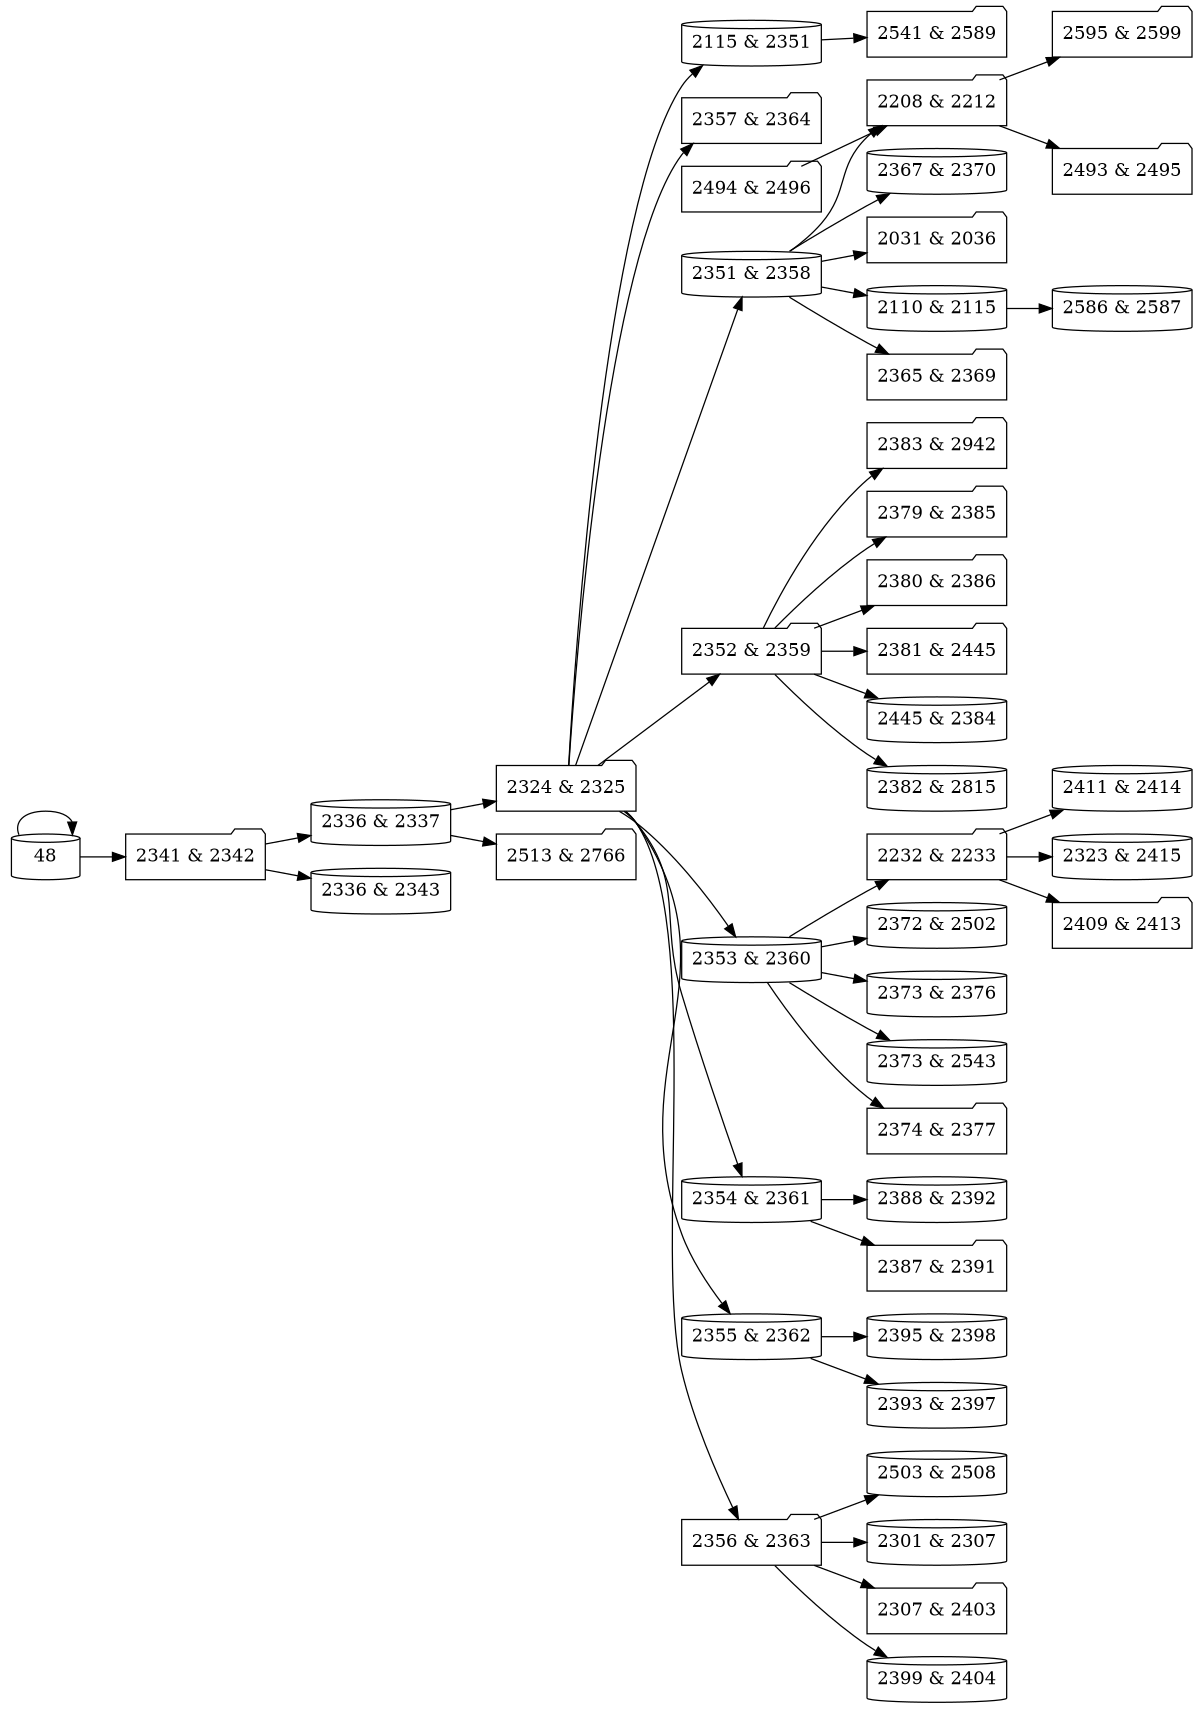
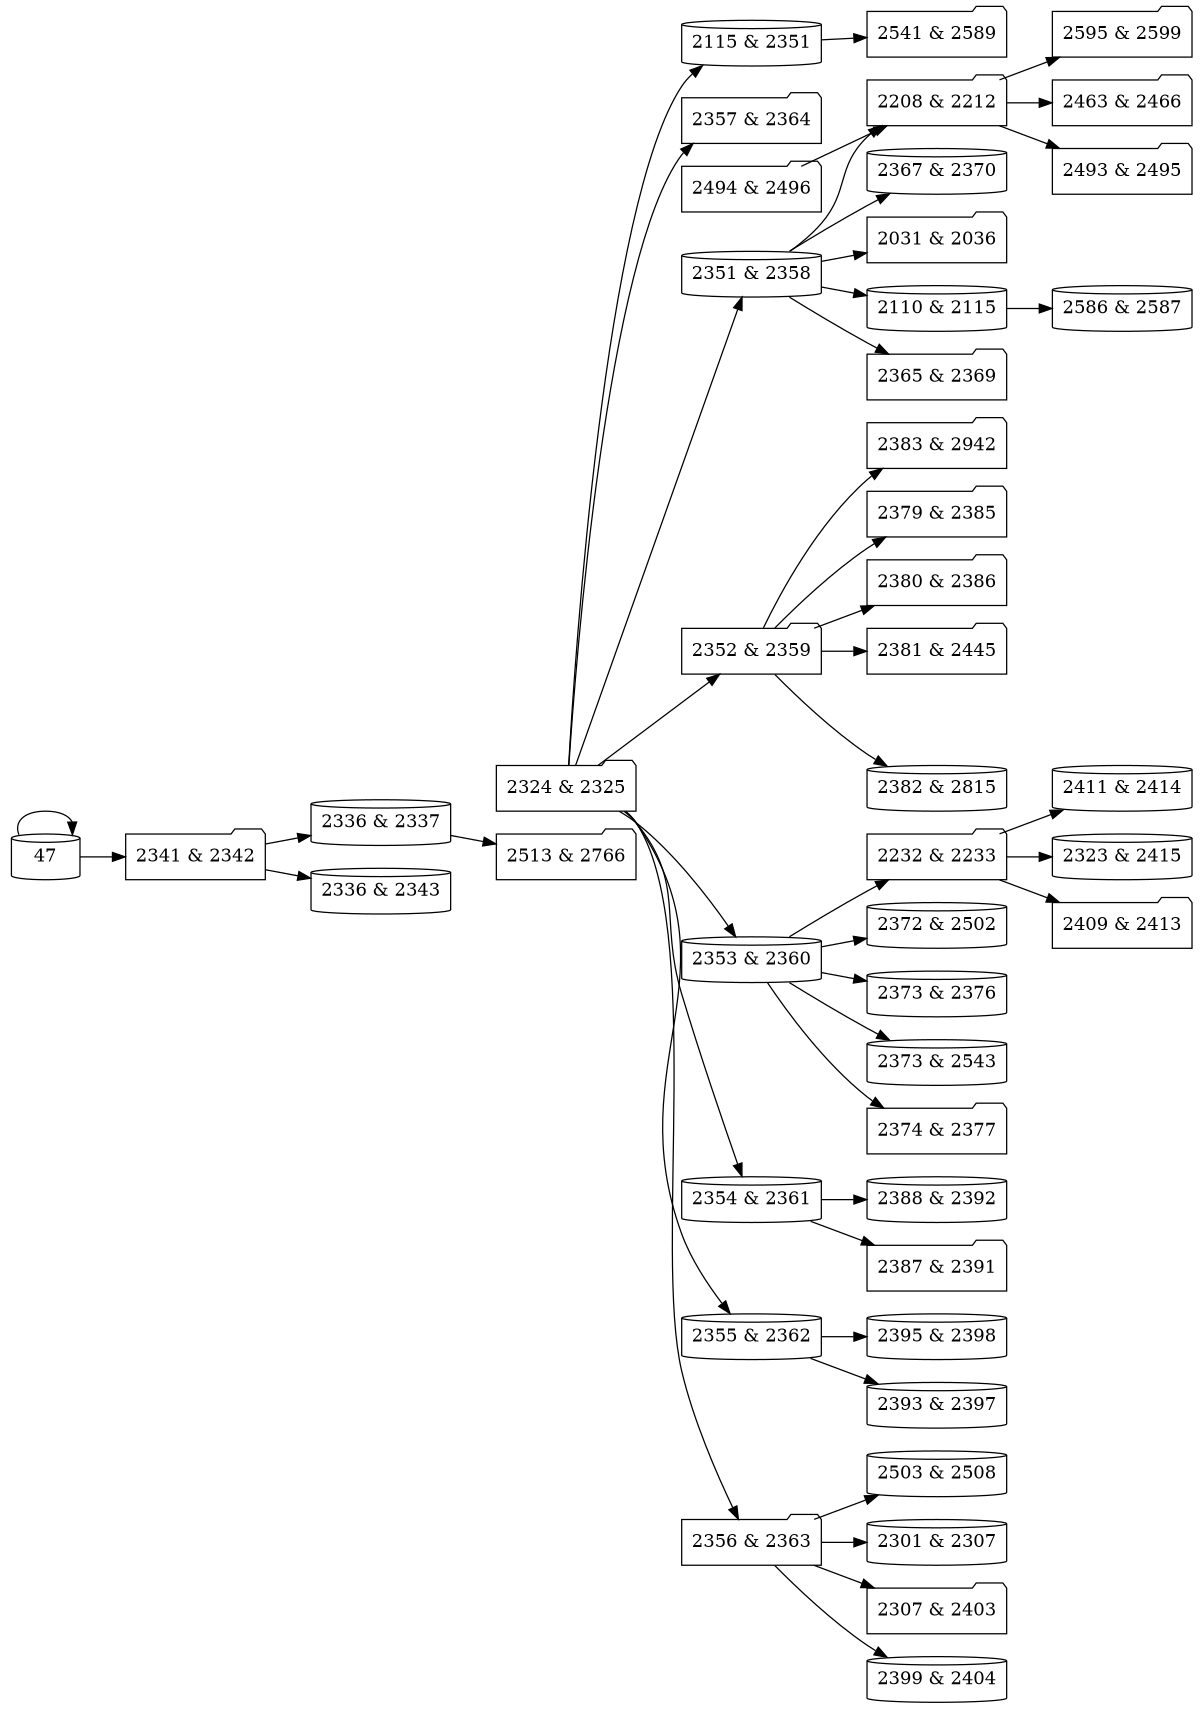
none -> (1122, 103)
(937, 720) -> none
(467, 807) -> none
(46, 857) -> (46, 857)
